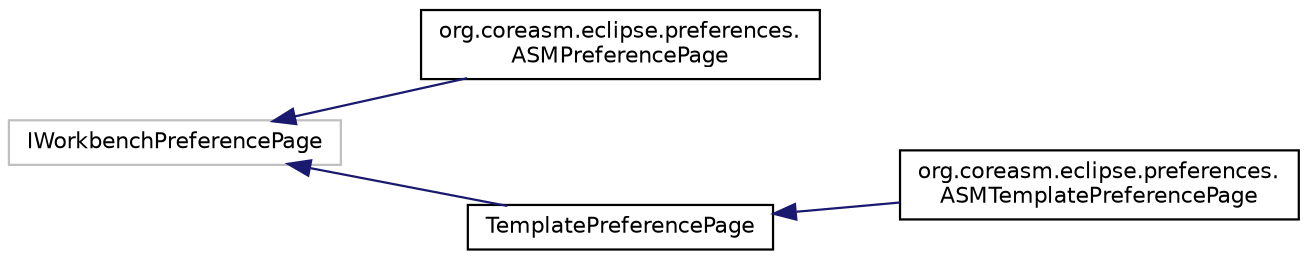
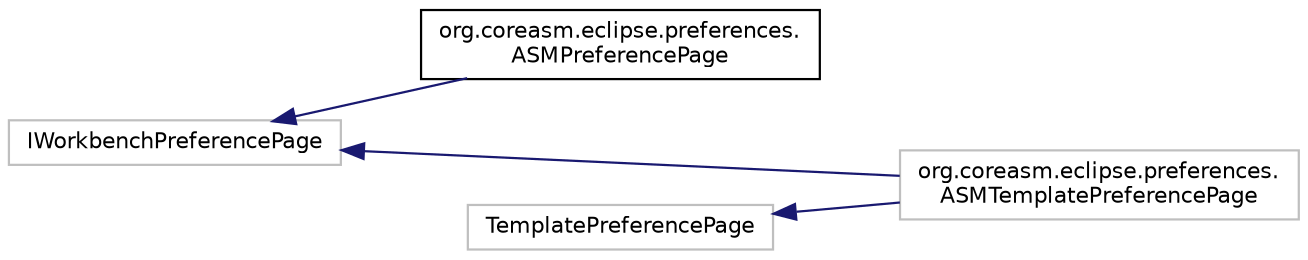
(1099, 185) -> (1099, 185)
(409, 187) -> (632, 164)
(620, 227) -> (620, 227)
